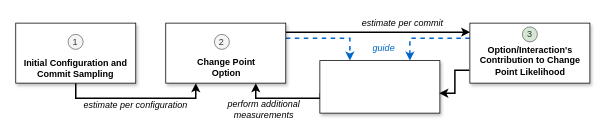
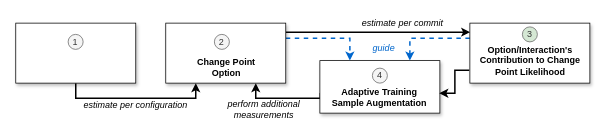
(76, 68) -> none
none -> (380, 75)
none -> (379, 97)
